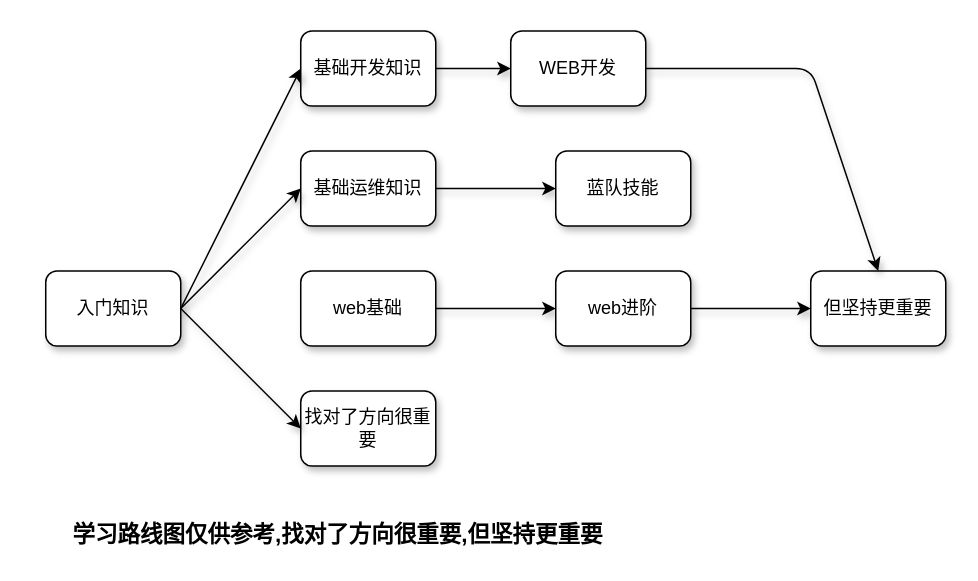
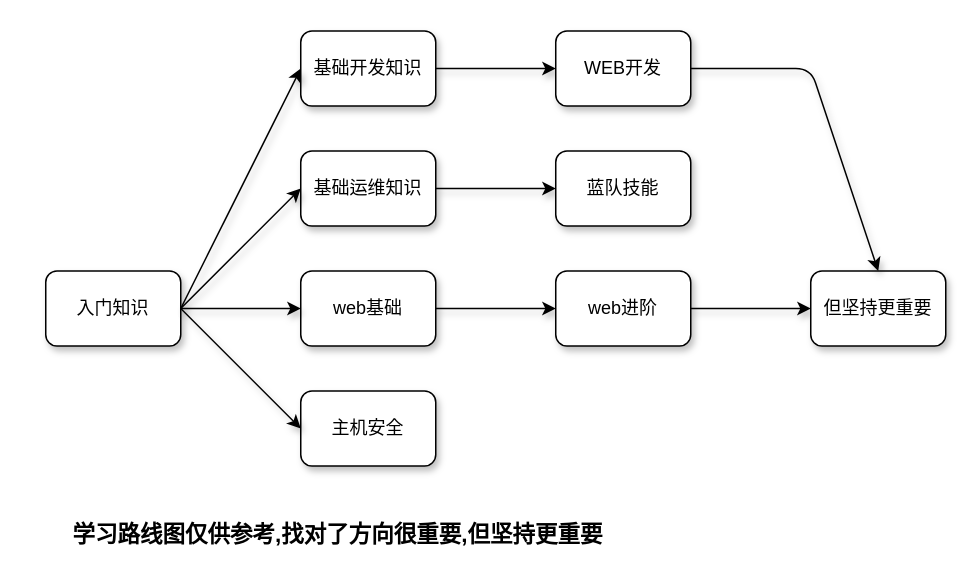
(578, 68) -> (623, 68)
none -> (237, 308)
(368, 428) -> (368, 428)
